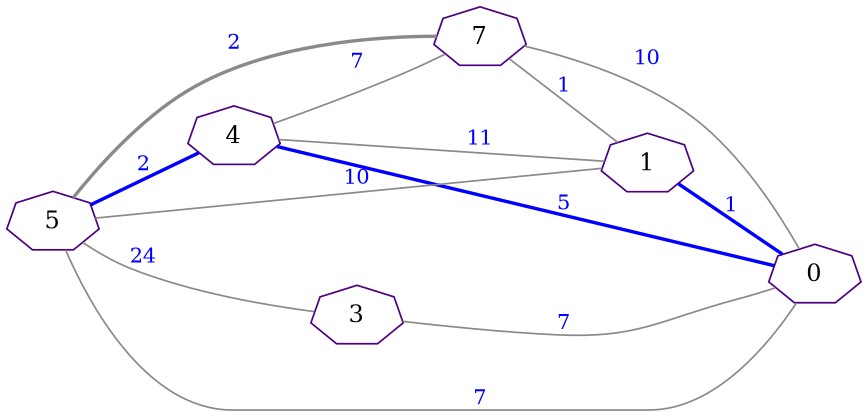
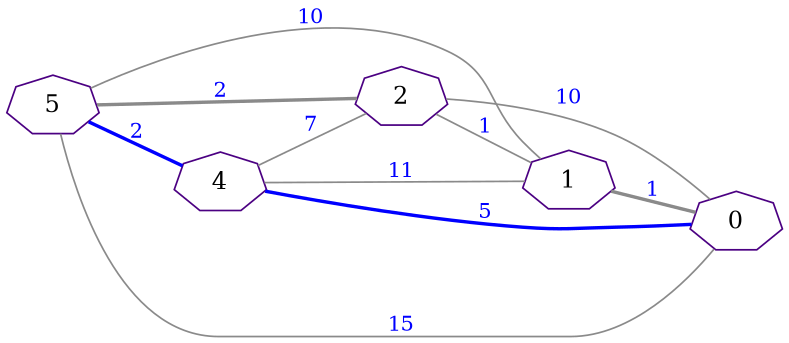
(480, 38) -> (401, 97)
(730, 219) -> (653, 202)
(357, 316) -> none
(480, 399) -> (401, 325)
